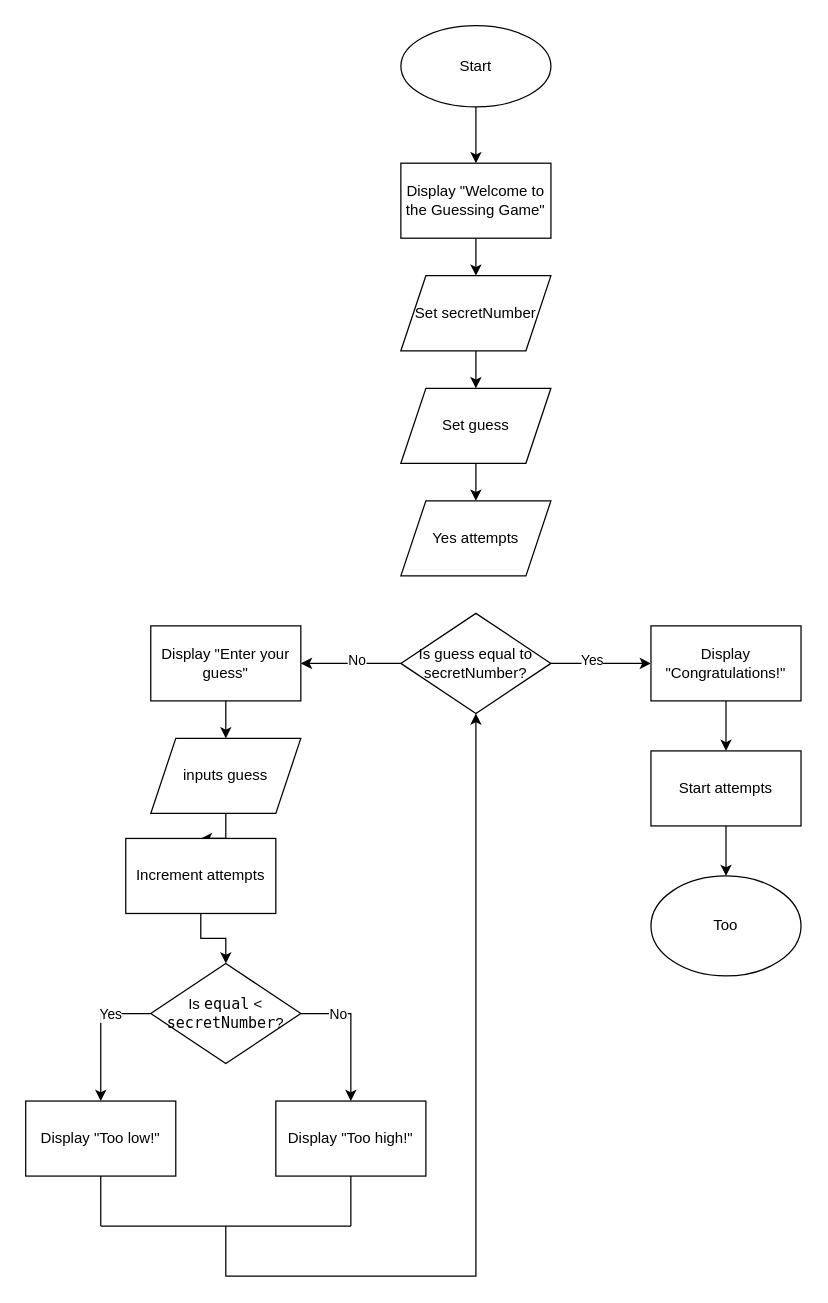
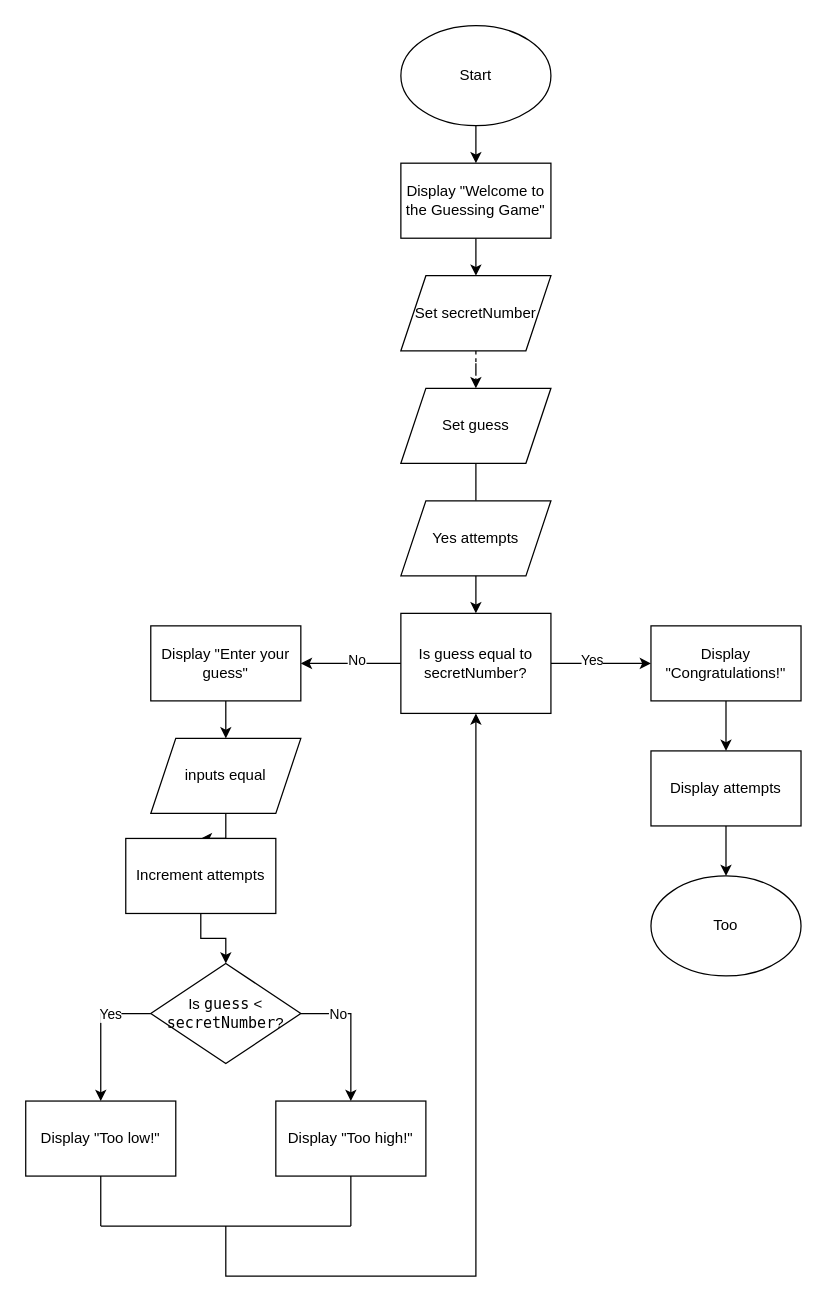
(476, 66) -> (476, 76)
(476, 358) -> (476, 358)
(476, 491) -> (476, 494)
none -> (476, 599)
(476, 663) -> (476, 663)
(226, 776) -> (226, 776)
(726, 788) -> (726, 788)
(226, 1013) -> (226, 1013)
